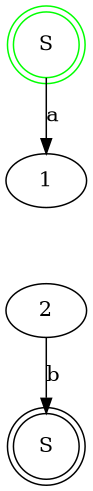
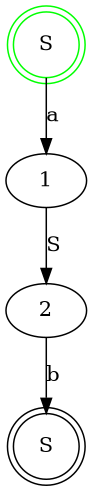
none -> (46, 238)
